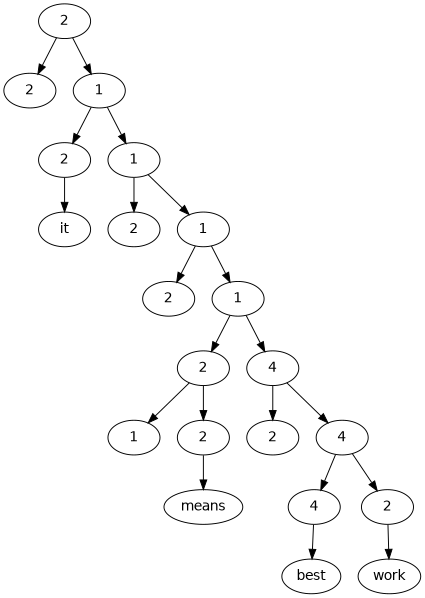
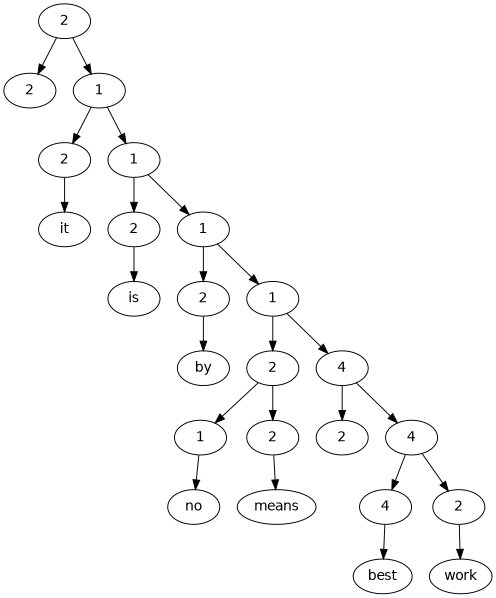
none -> (134, 299)
none -> (203, 368)
none -> (194, 507)
